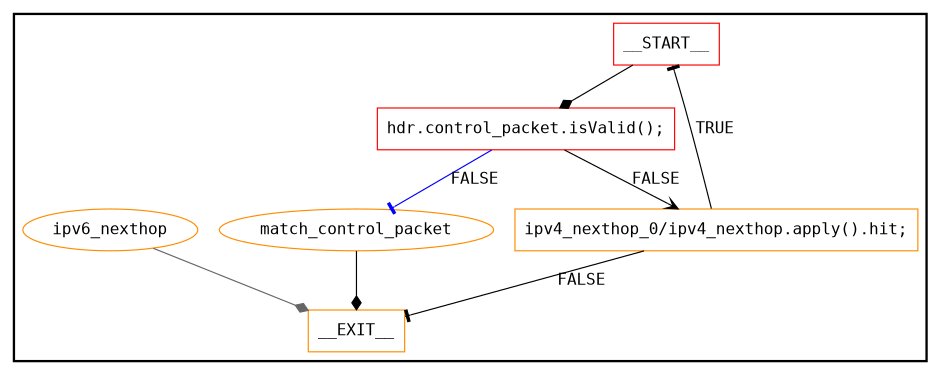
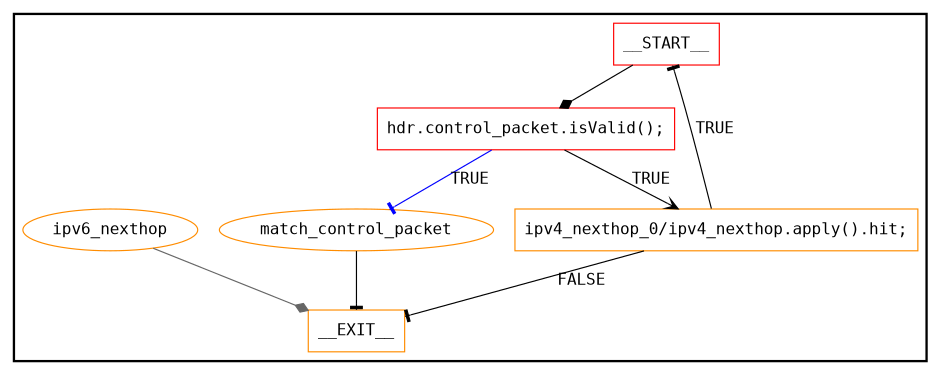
(475, 179) -> (470, 179)
(656, 179) -> (651, 179)
(356, 273) -> (356, 277)
